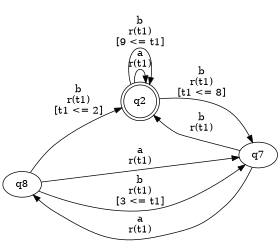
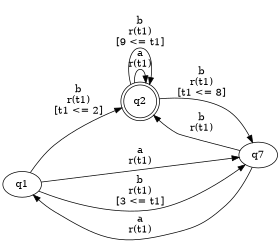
(22, 184) -> (22, 184)
